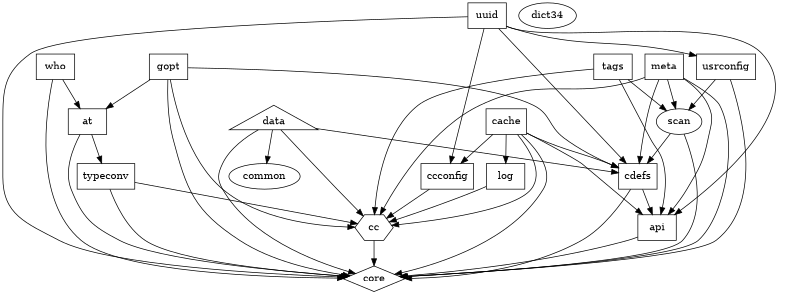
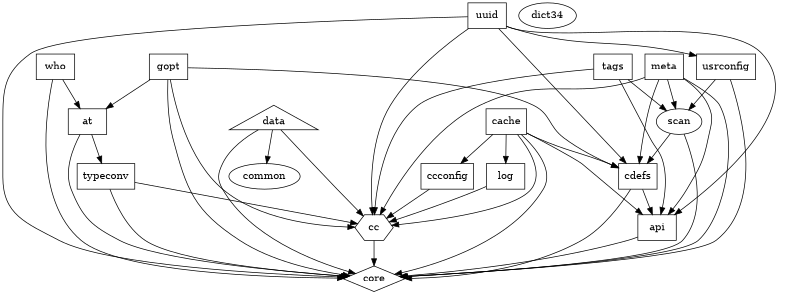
(468, 93) -> (392, 103)
(464, 150) -> none
